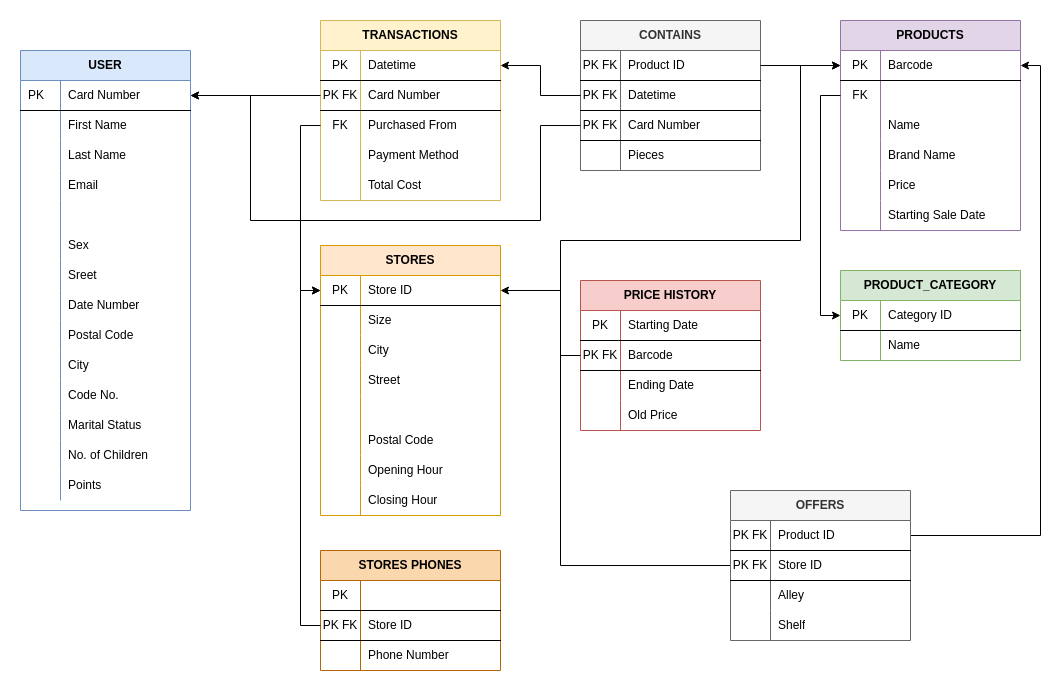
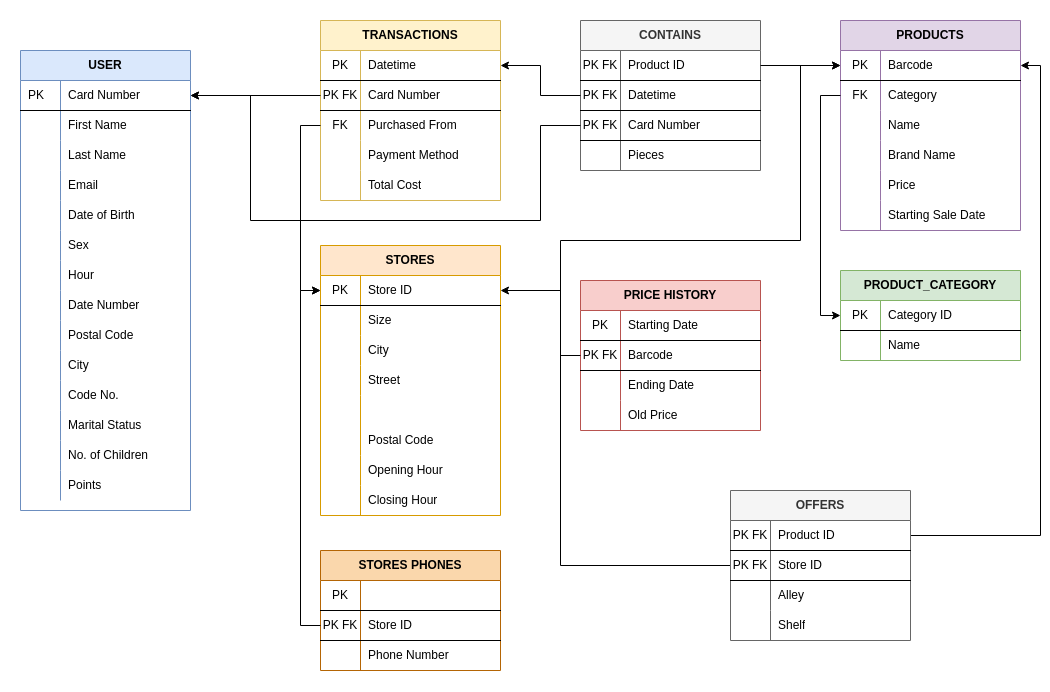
none -> (951, 96)
none -> (126, 216)
(85, 276) -> (82, 276)
